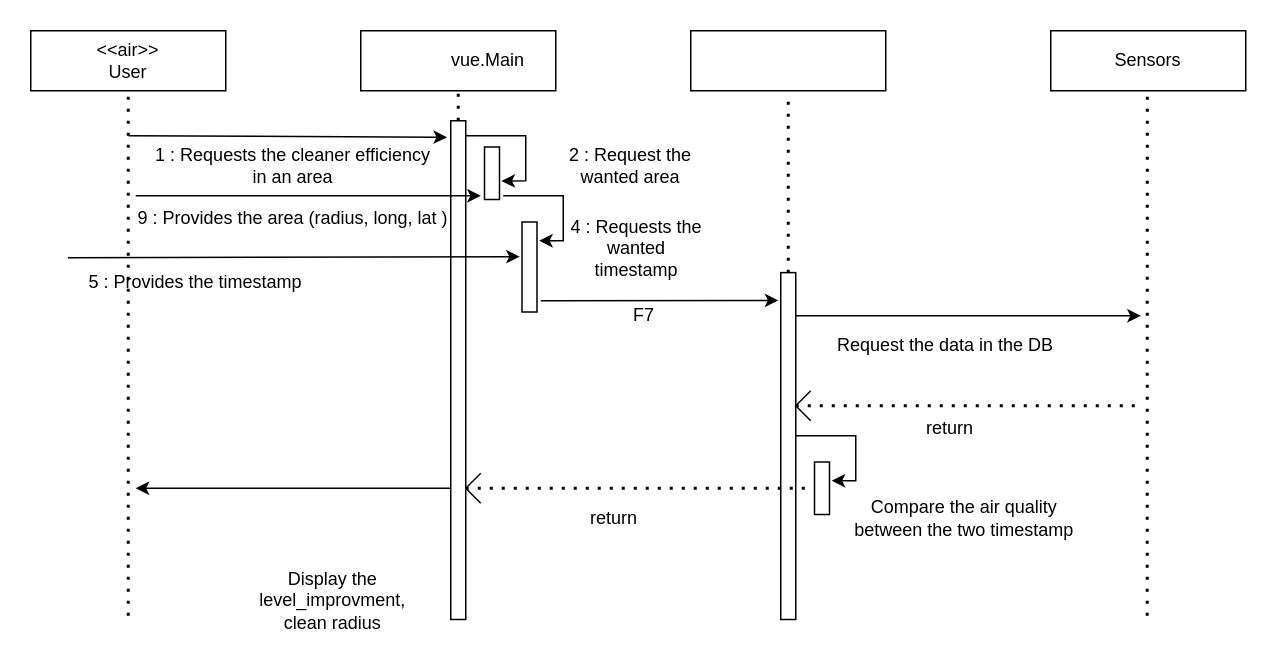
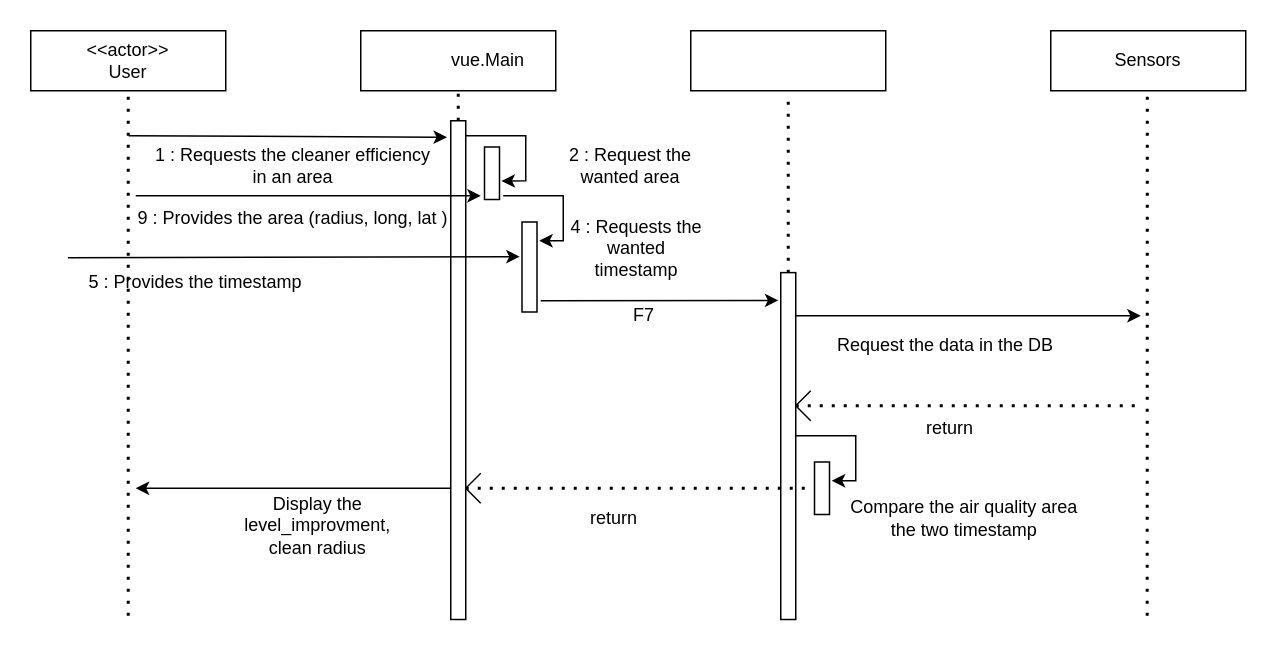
(128, 61) -> (128, 61)
(965, 518) -> (965, 518)
(333, 601) -> (318, 526)
